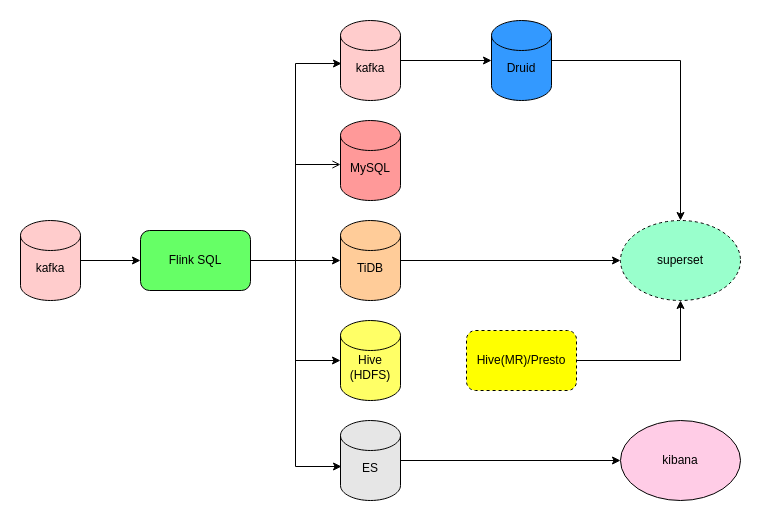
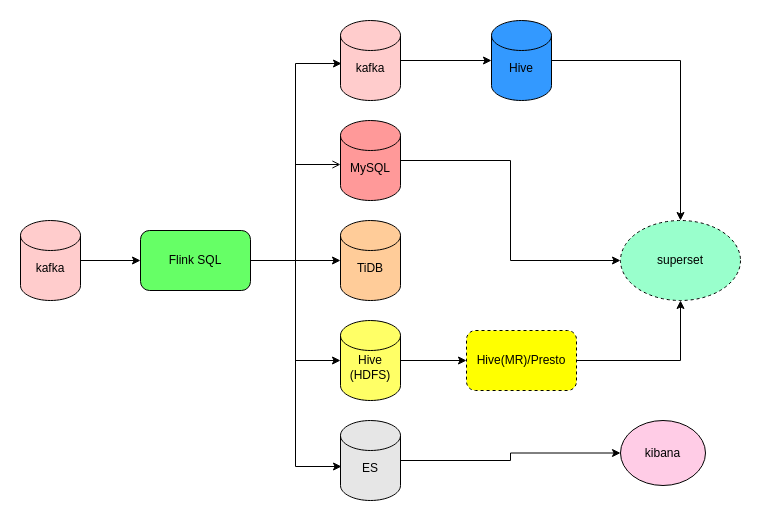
(522, 61) -> (522, 61)
none -> (505, 161)
(454, 261) -> none
none -> (430, 361)
(681, 461) -> (663, 453)
